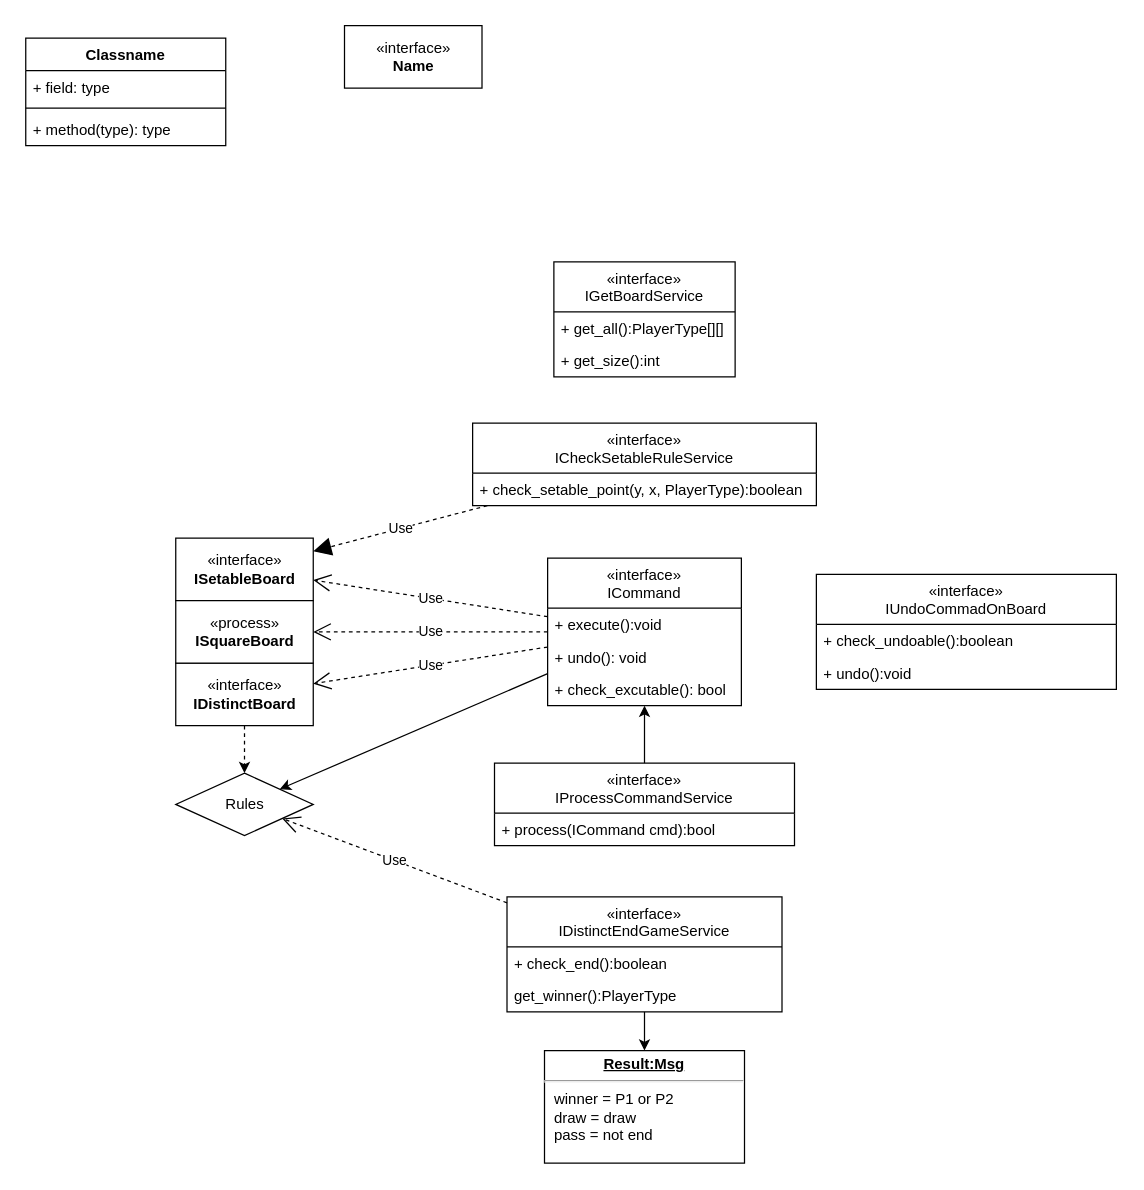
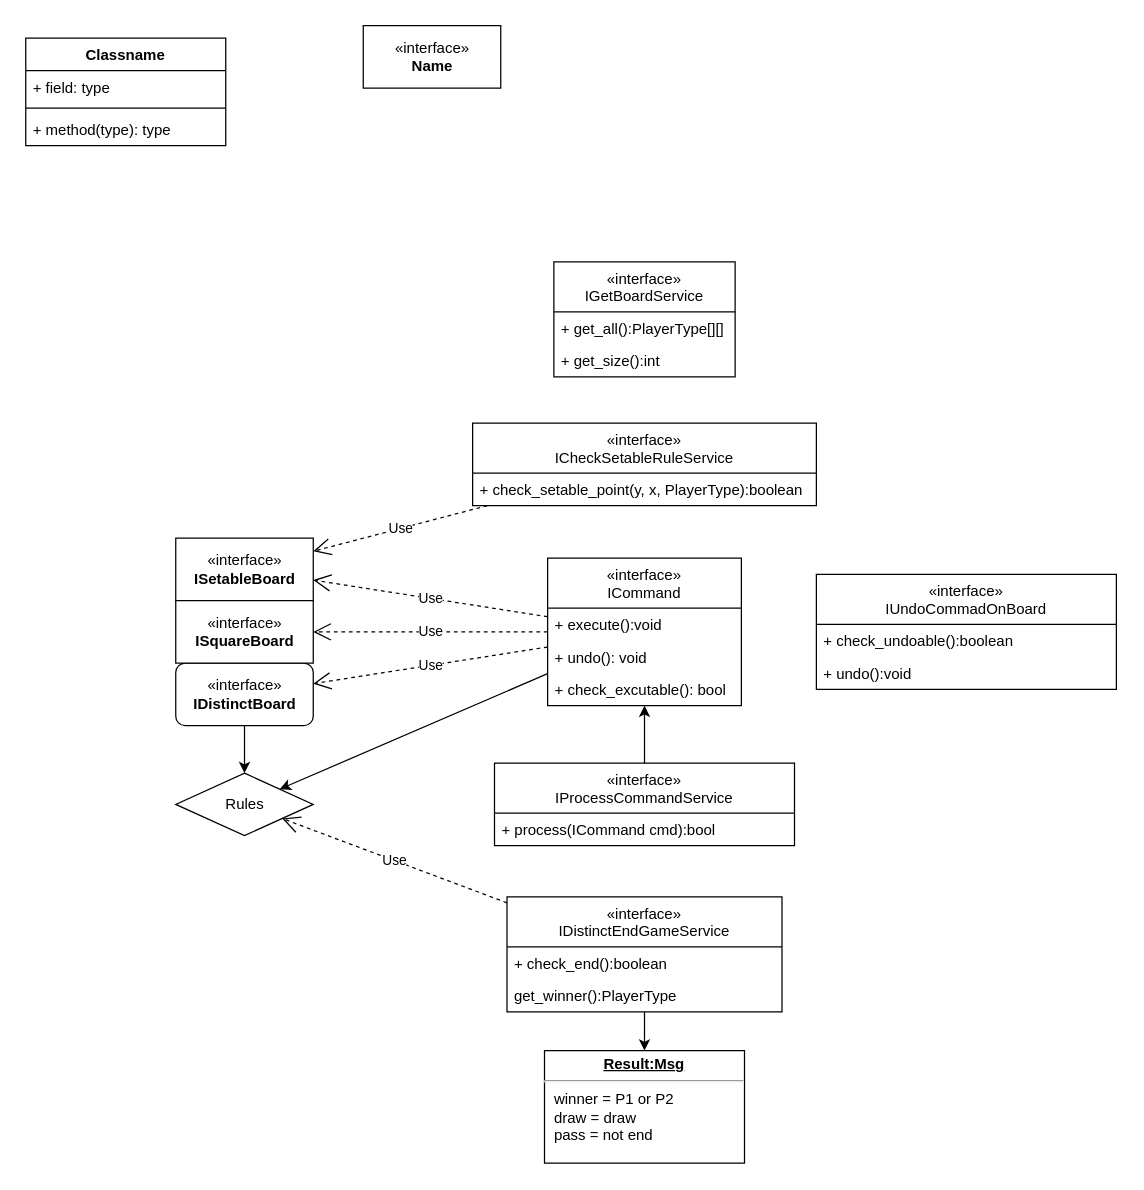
(413, 57) -> (432, 57)
(331, 547) -> (325, 548)
(245, 632) -> (245, 632)
(244, 694) -> (244, 694)
(244, 746) -> (244, 746)
